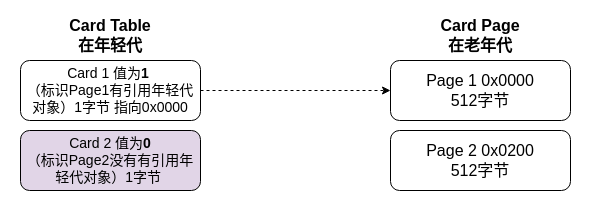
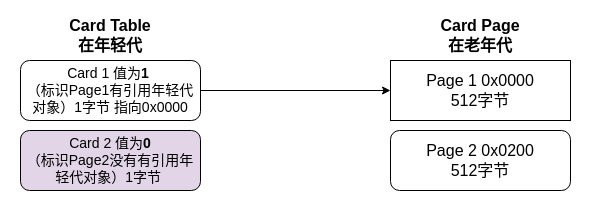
(292, 91) -> (292, 91)
(481, 91) -> (481, 91)
